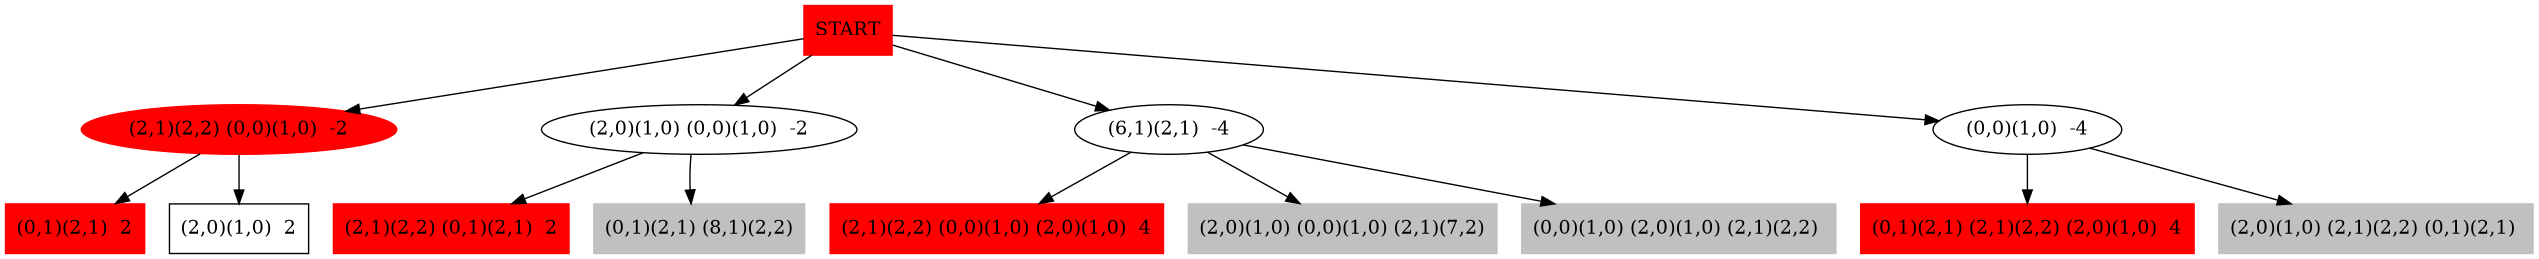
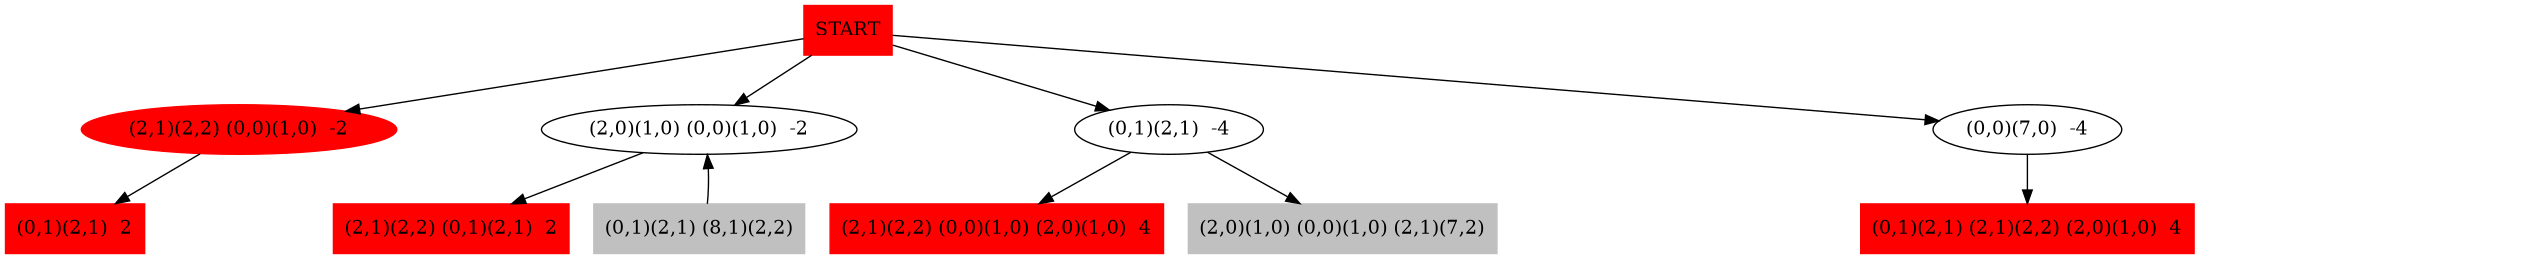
(1169, 130) -> (1169, 130)
(2027, 130) -> (2027, 130)
(690, 172) -> (708, 186)
(239, 229) -> none
(1679, 229) -> none
(2376, 229) -> none
